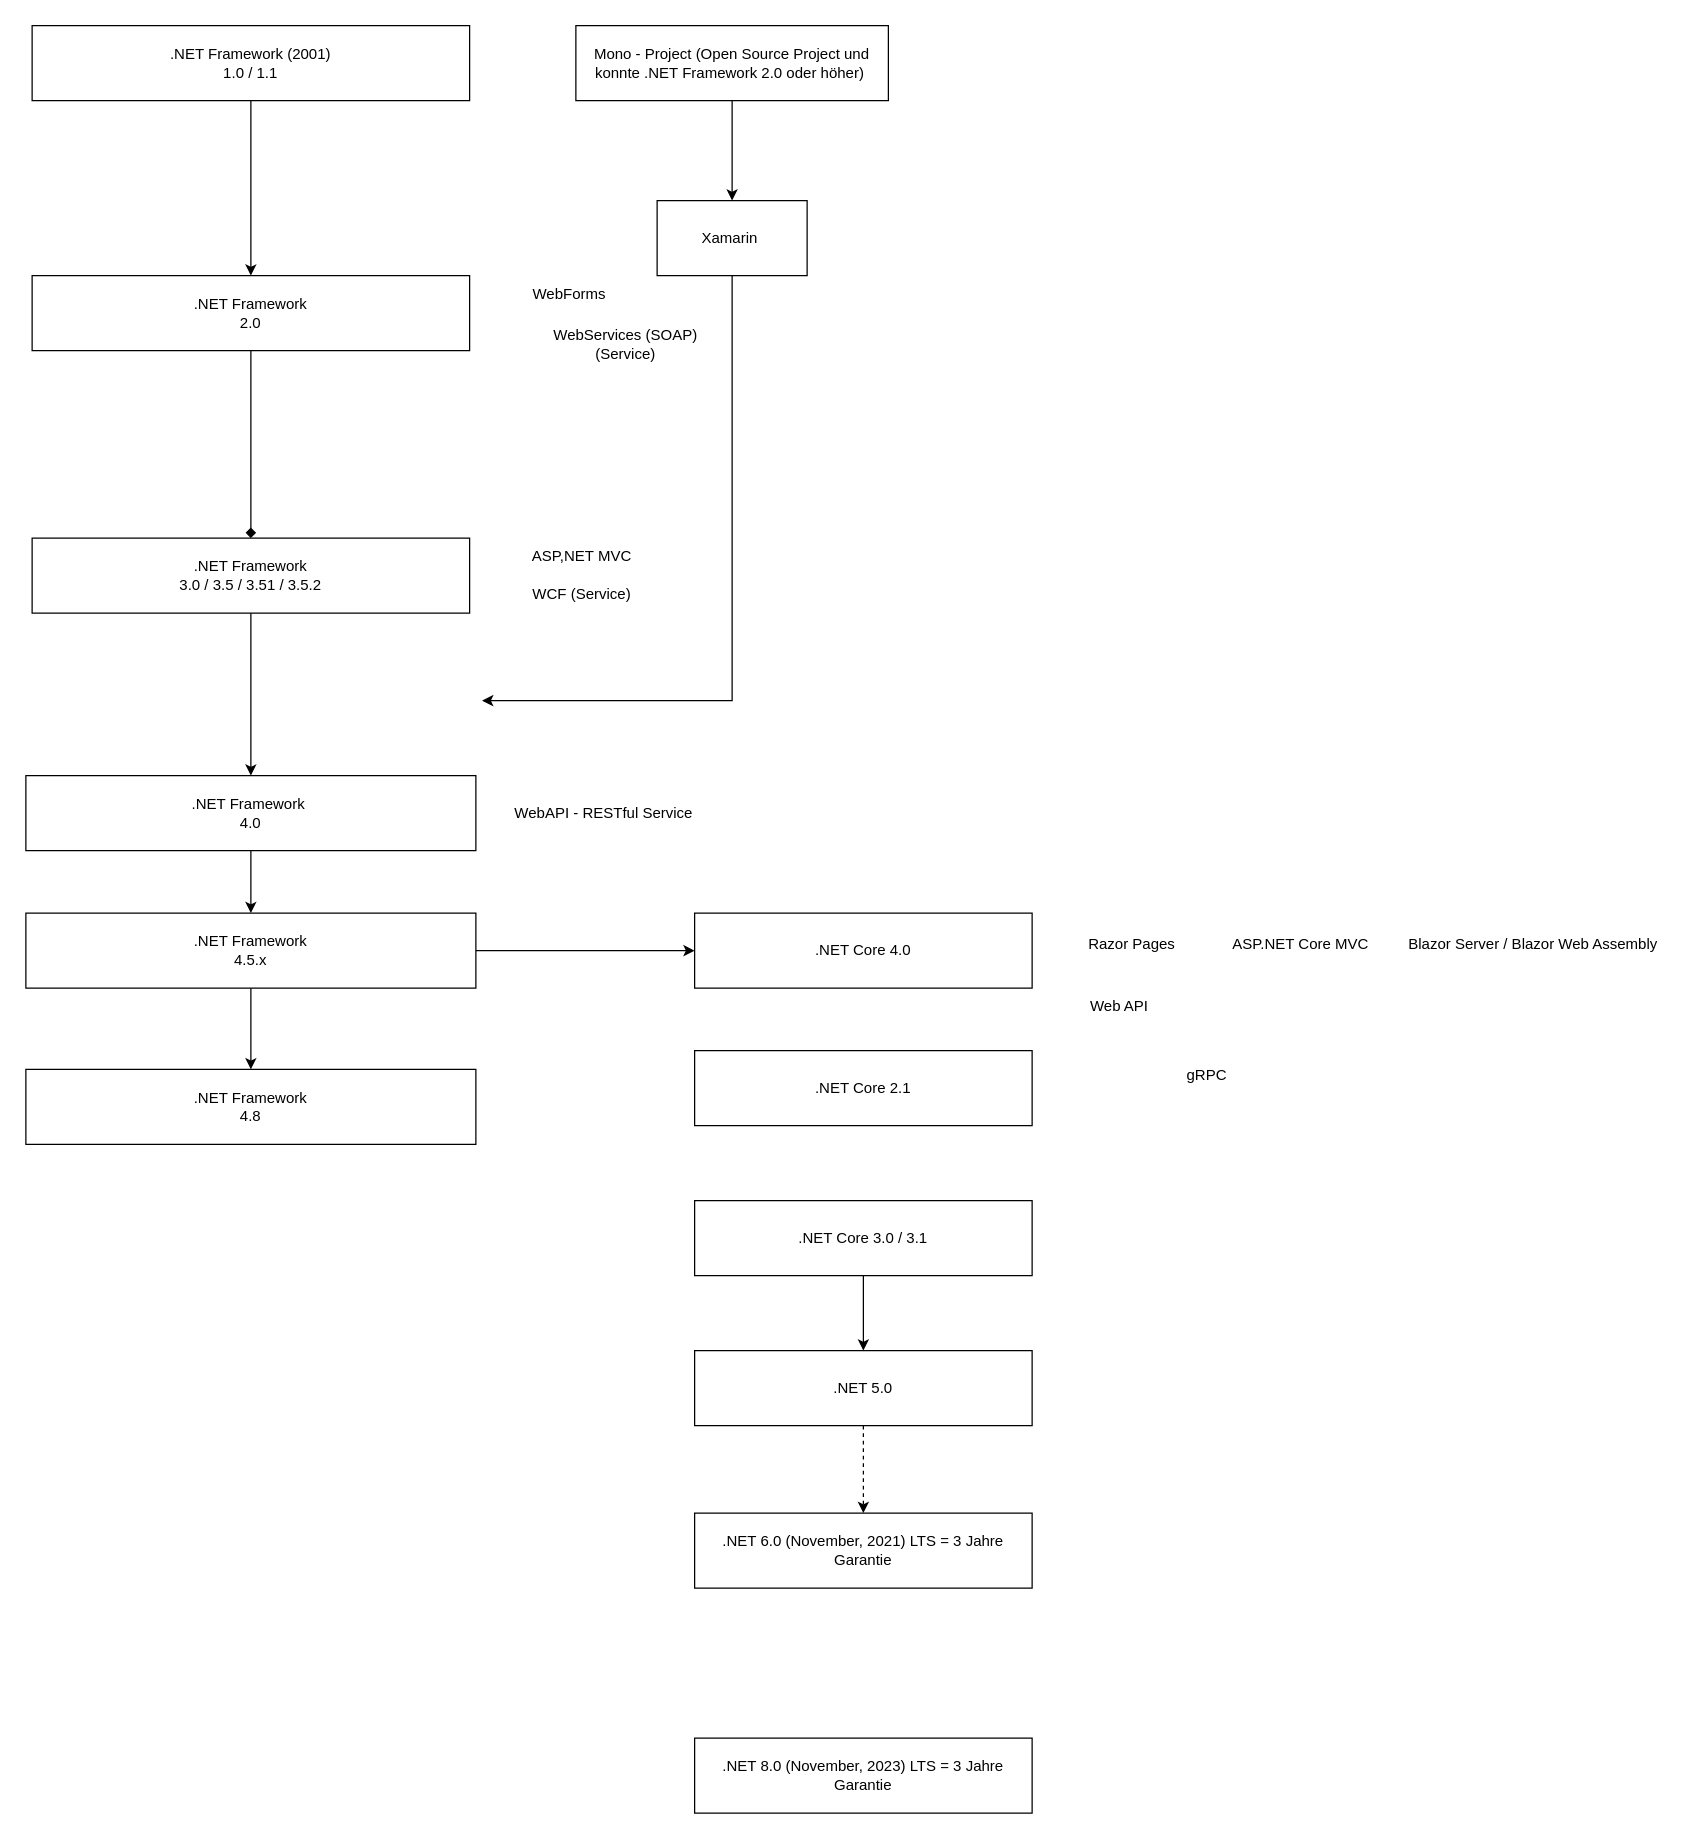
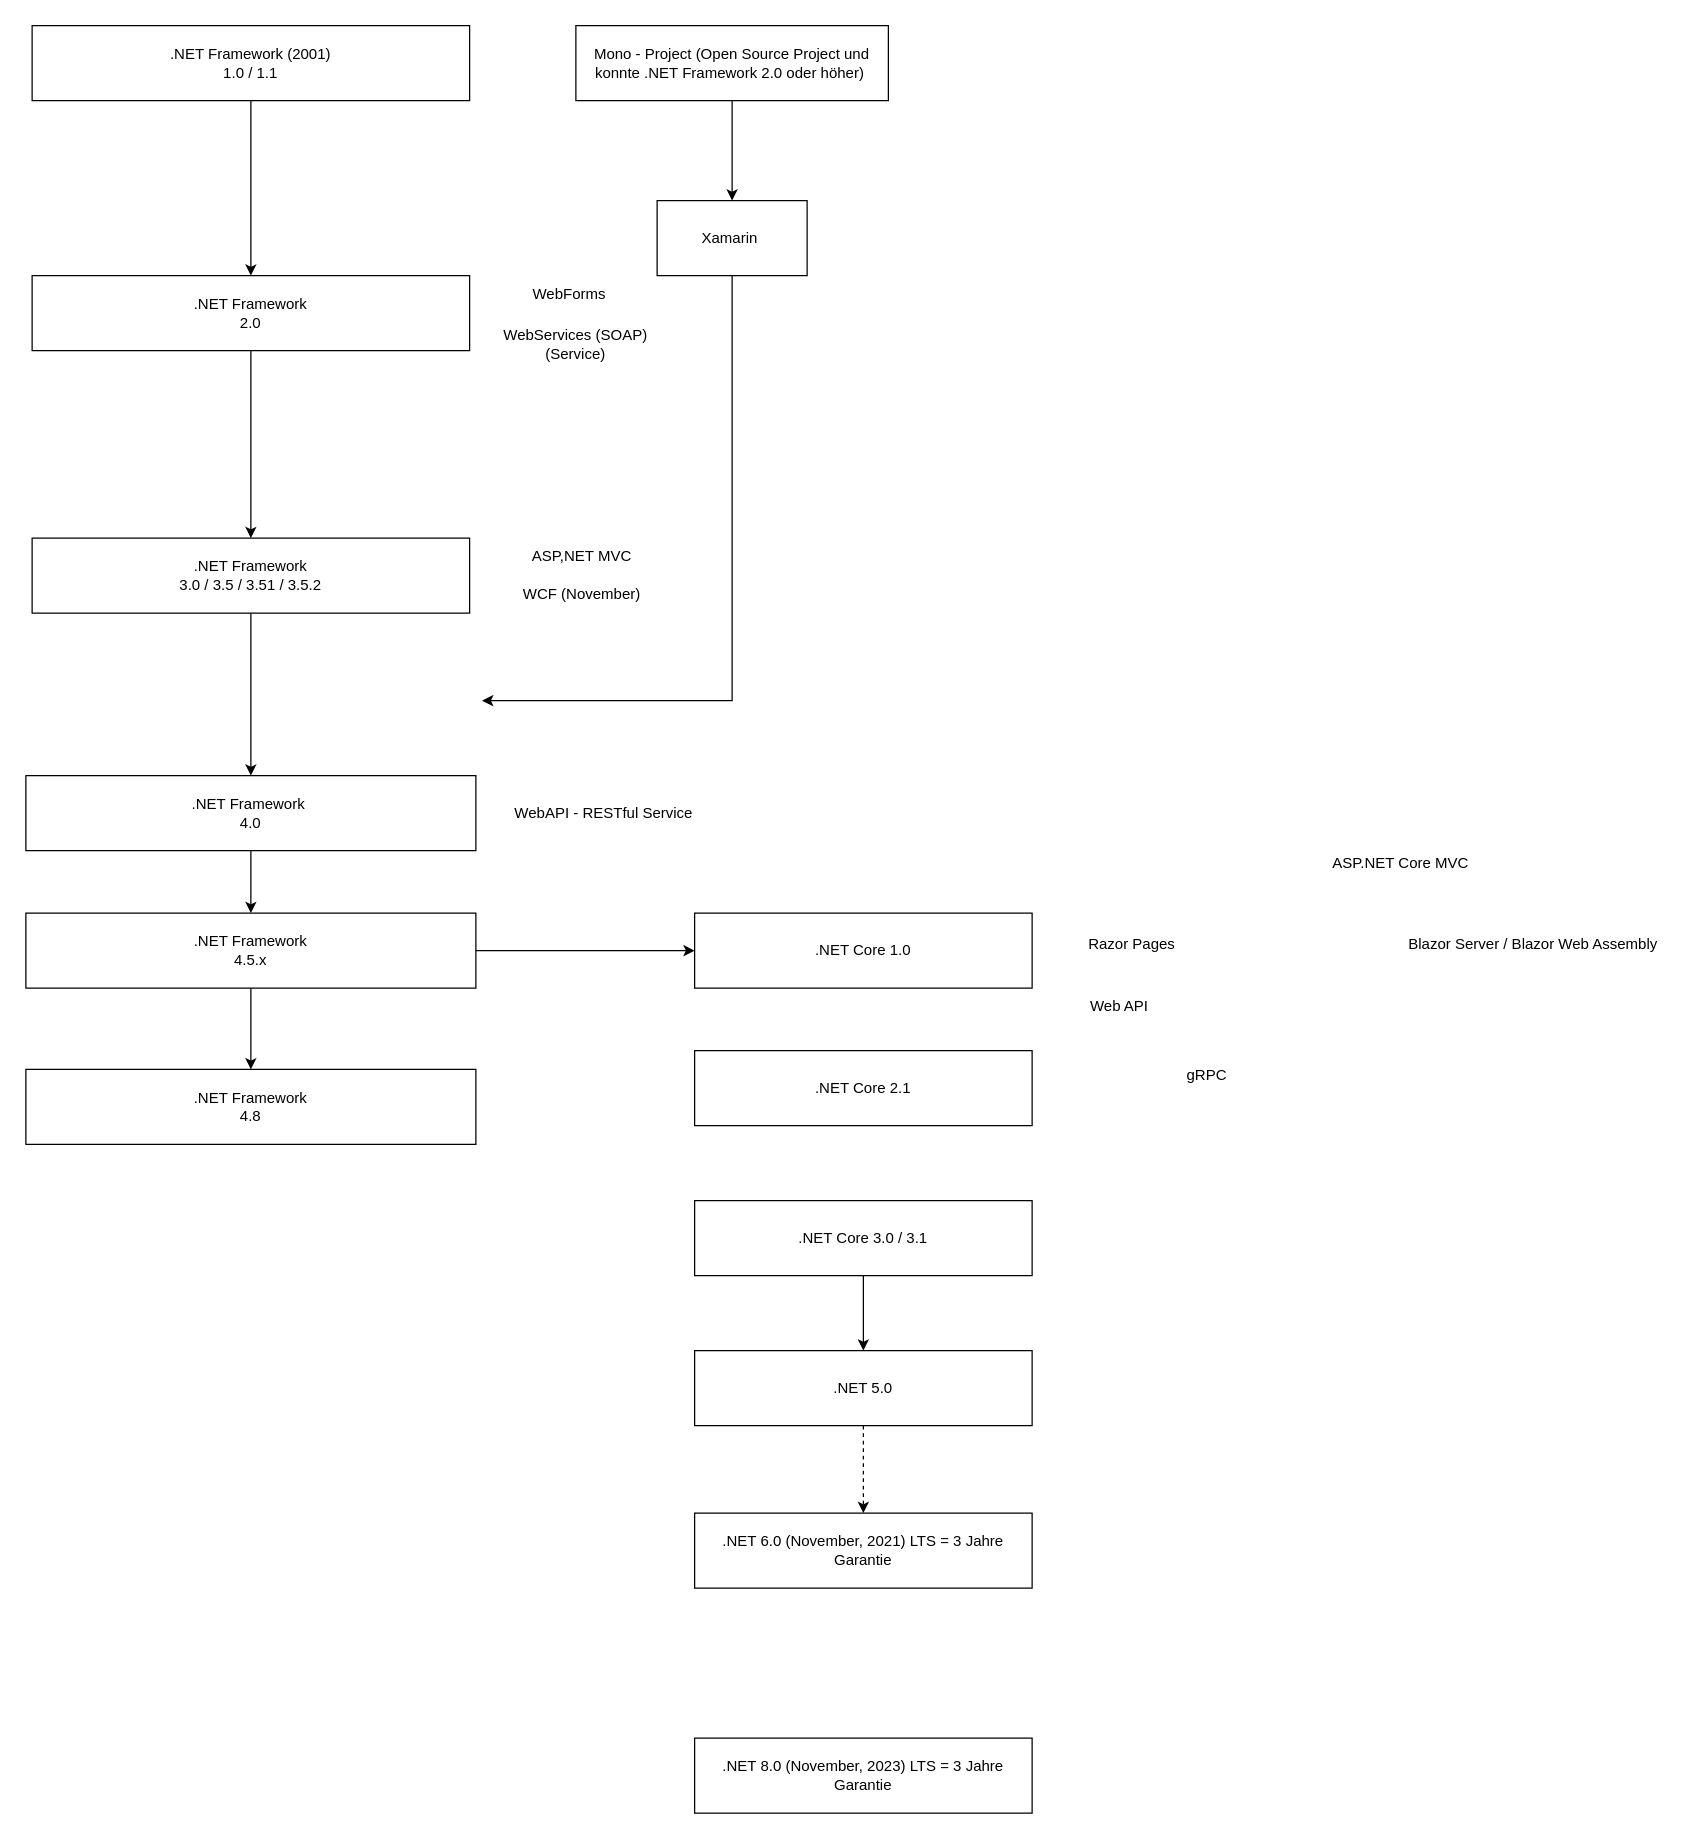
(626, 344) -> (576, 344)
(251, 527) -> (251, 528)
(582, 594) -> (582, 594)
(1301, 944) -> (1401, 863)
(863, 951) -> (863, 951)
